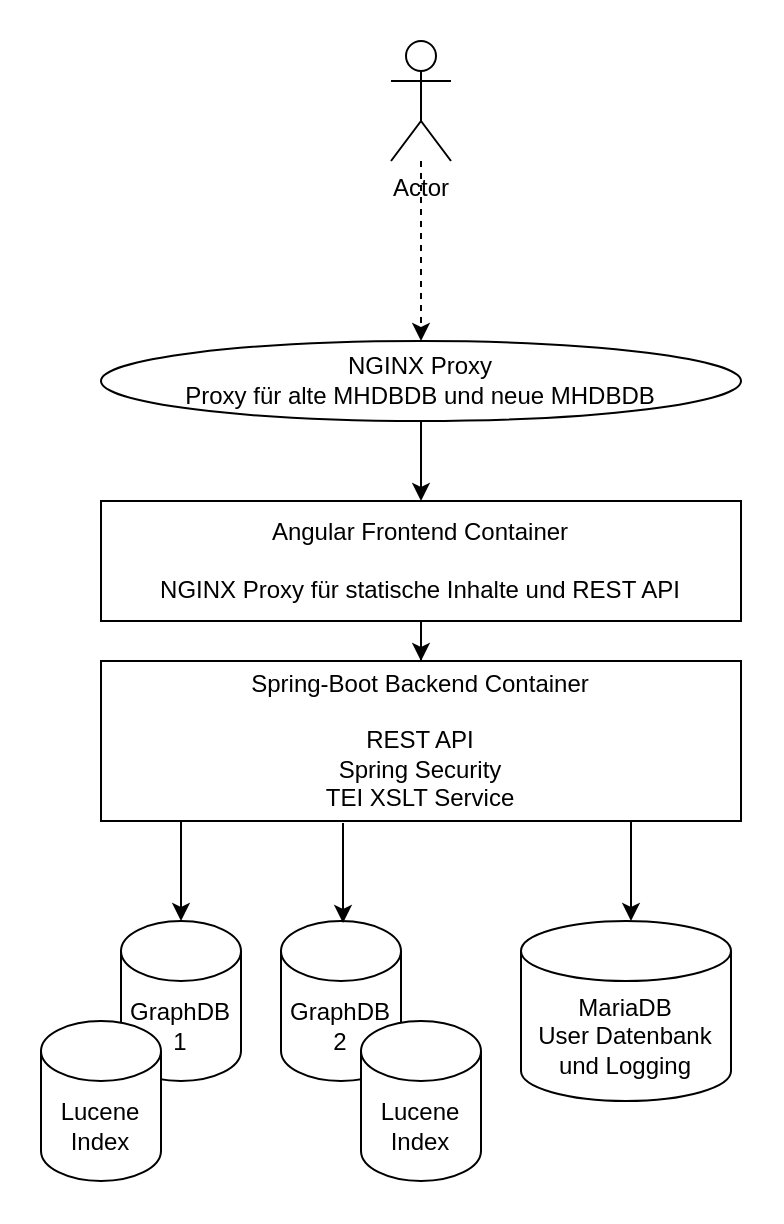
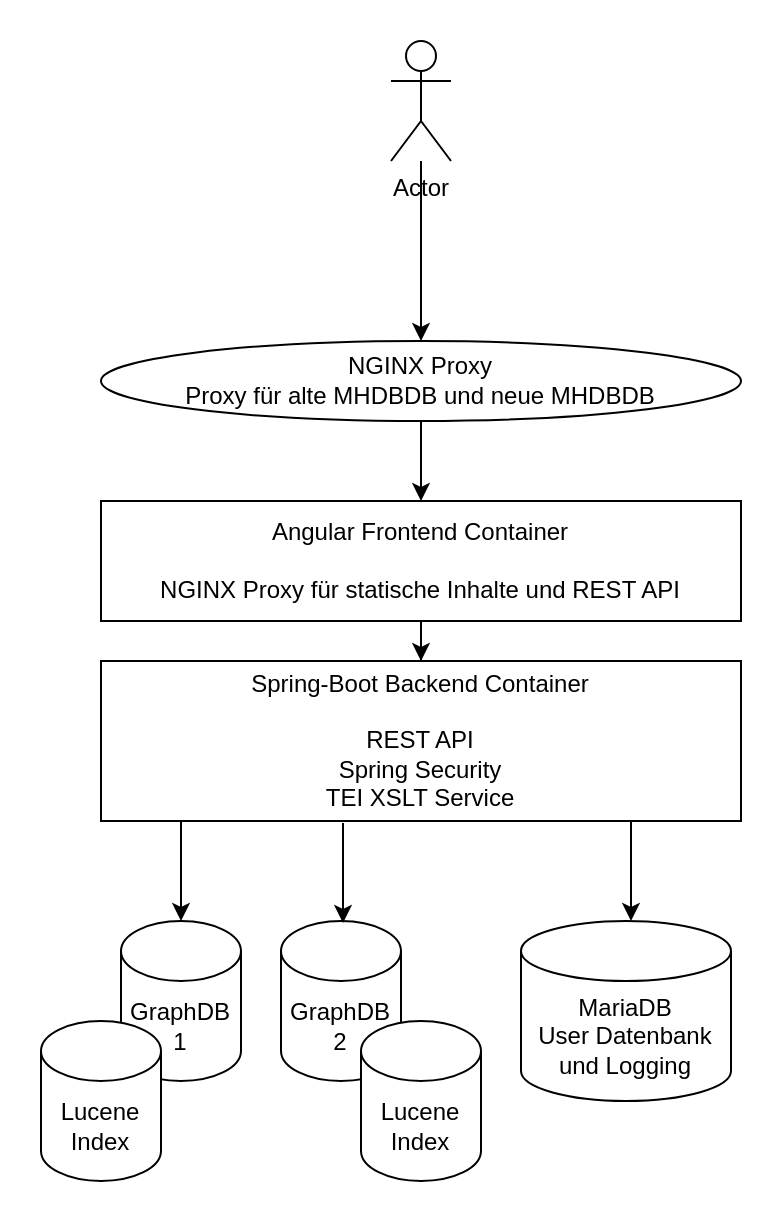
(421, 246) -> (421, 246)
